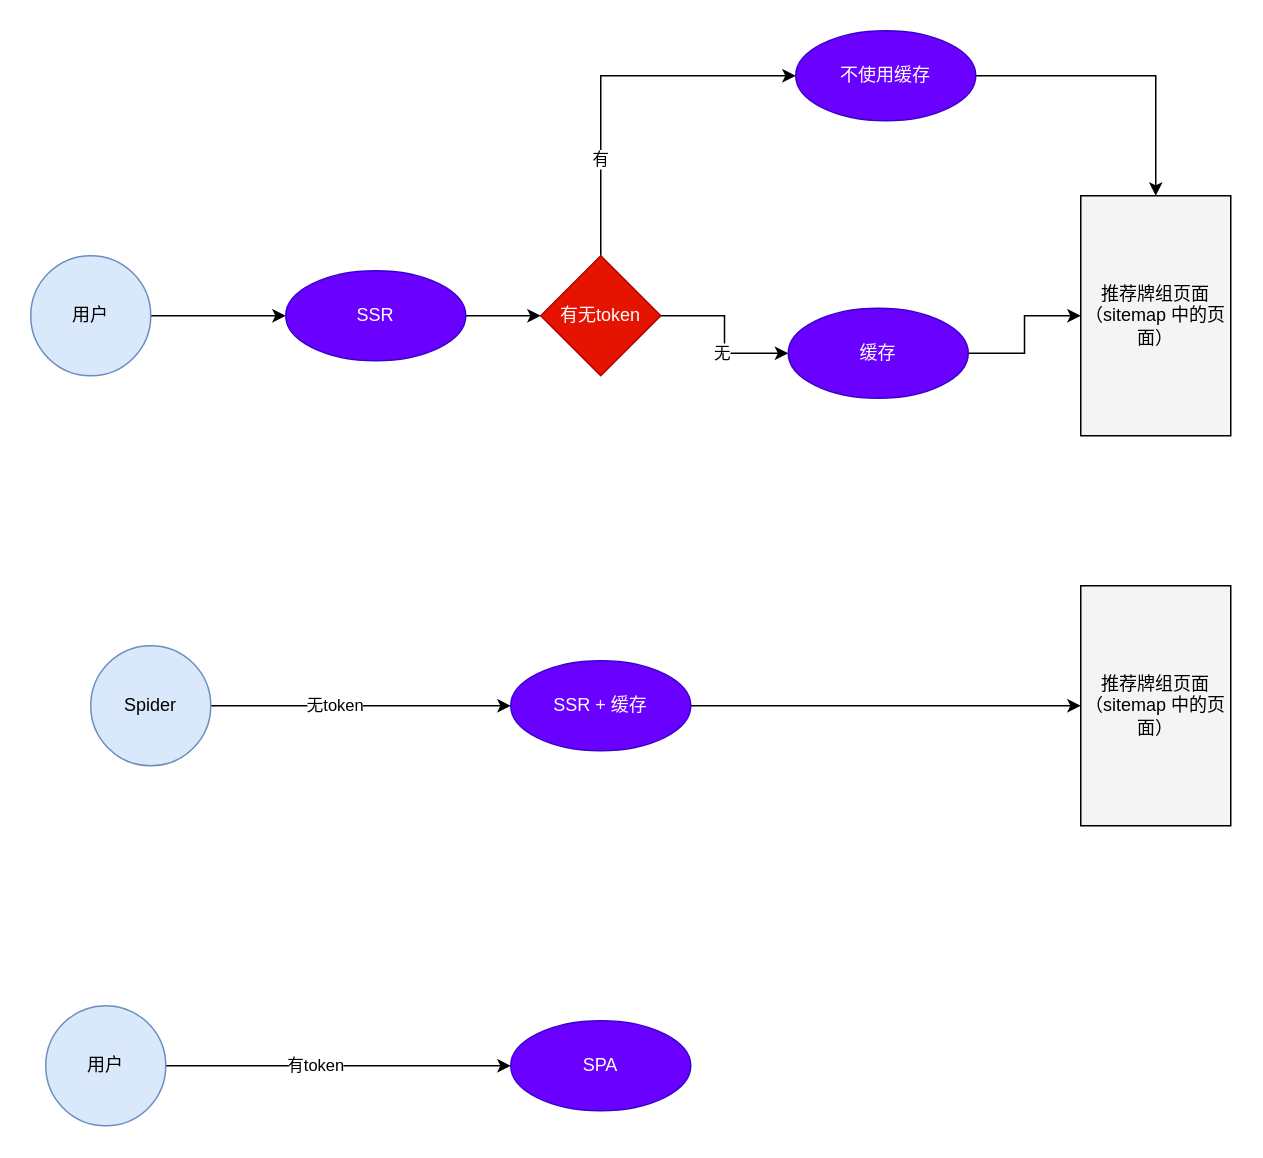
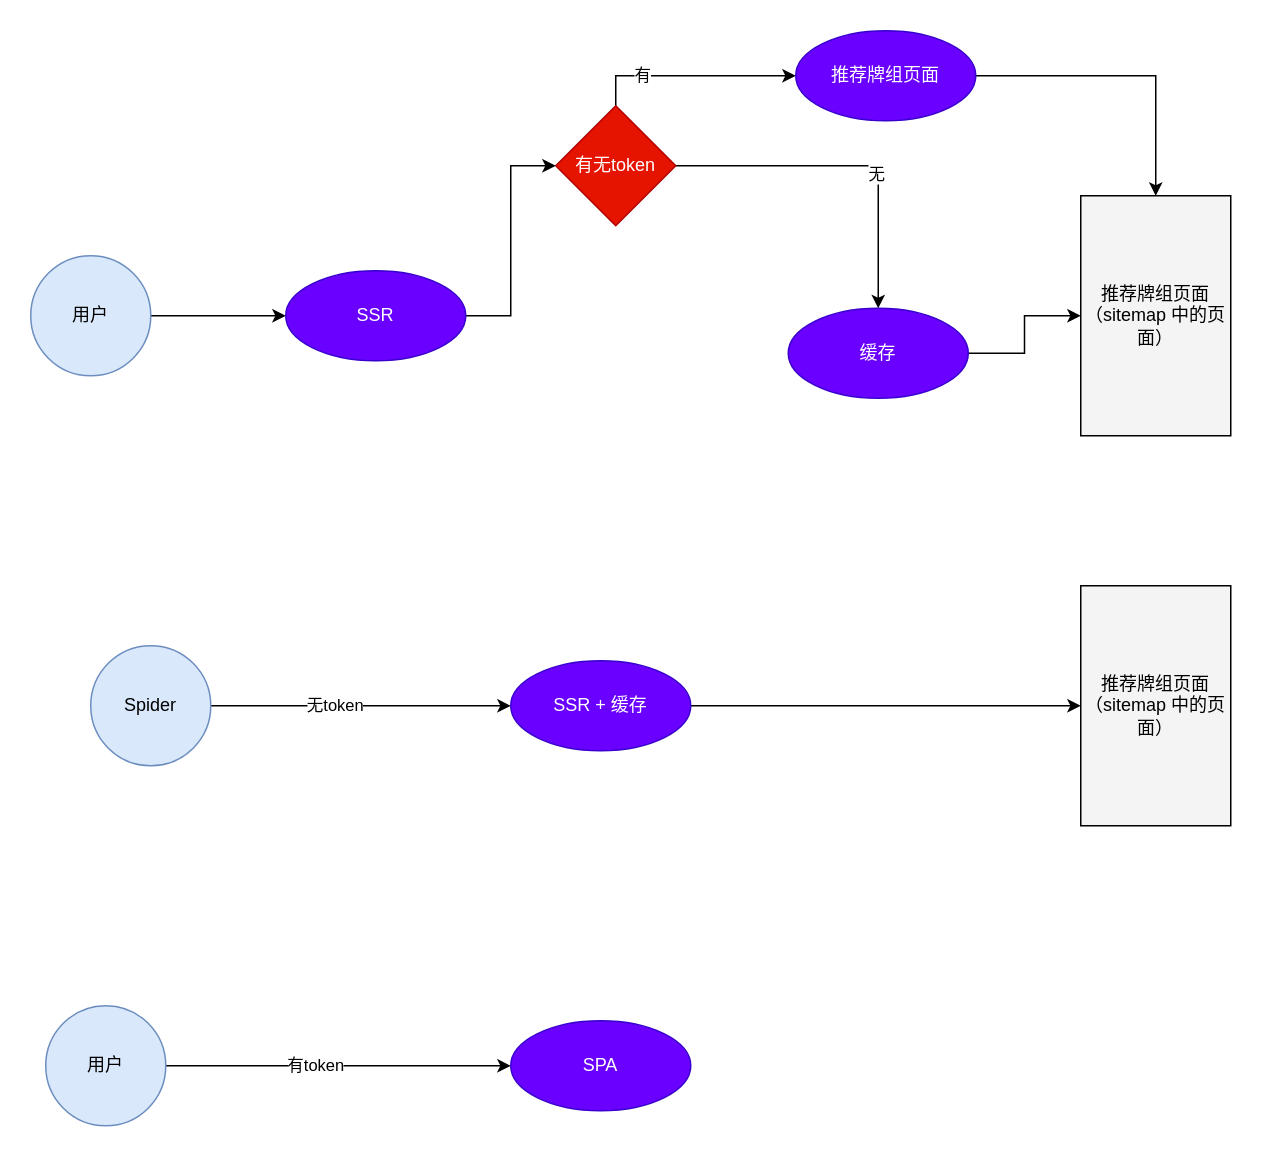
(886, 76) -> (886, 76)
(601, 316) -> (616, 166)
